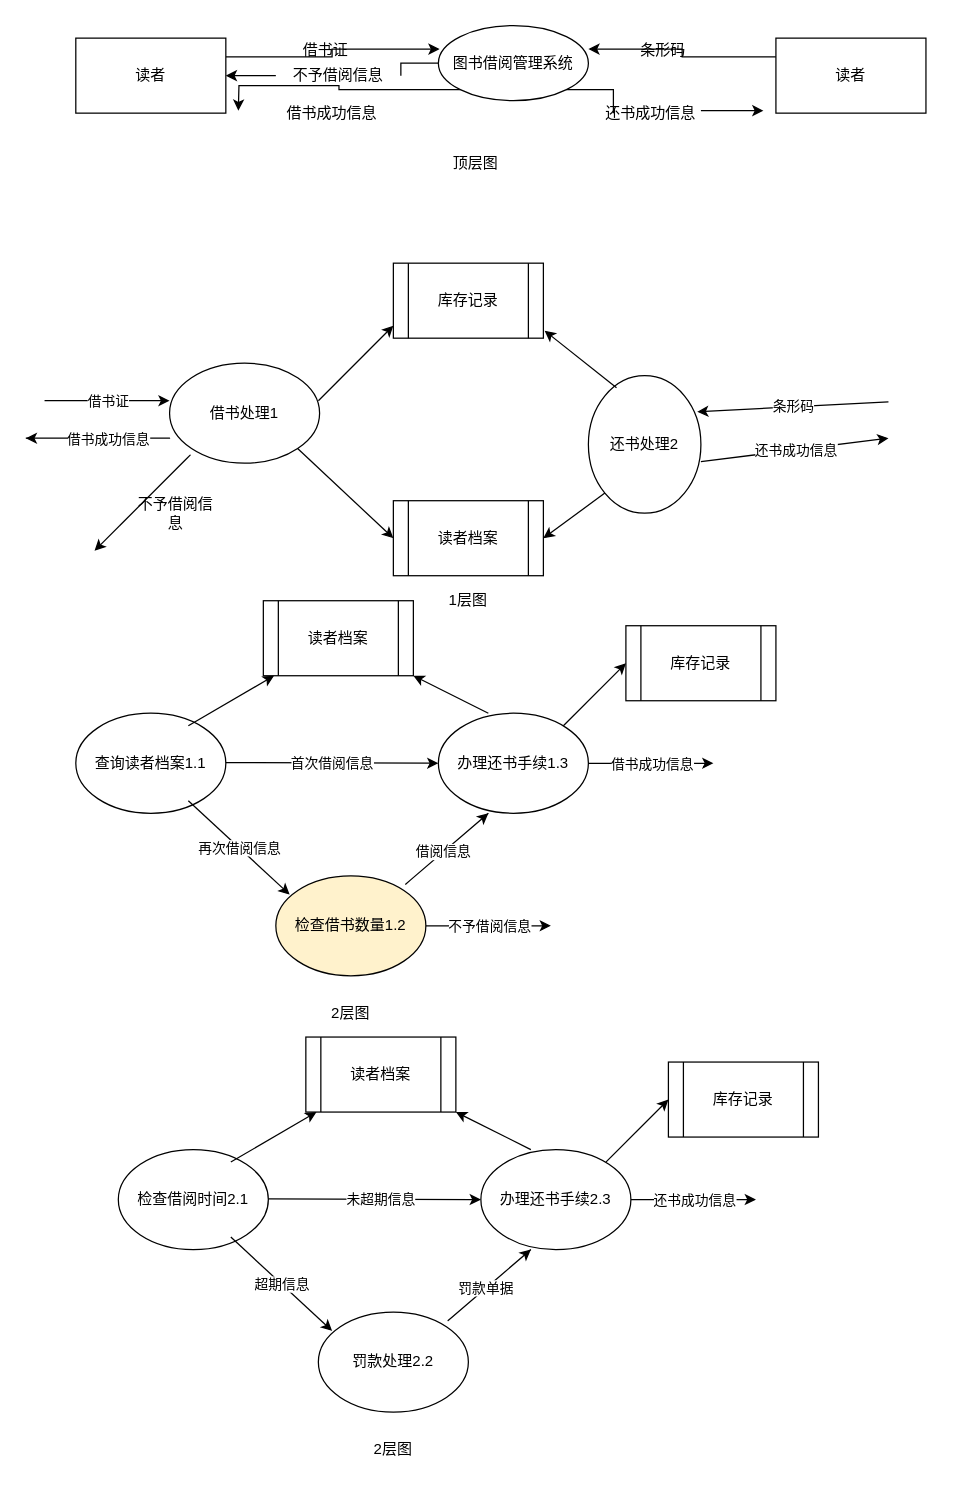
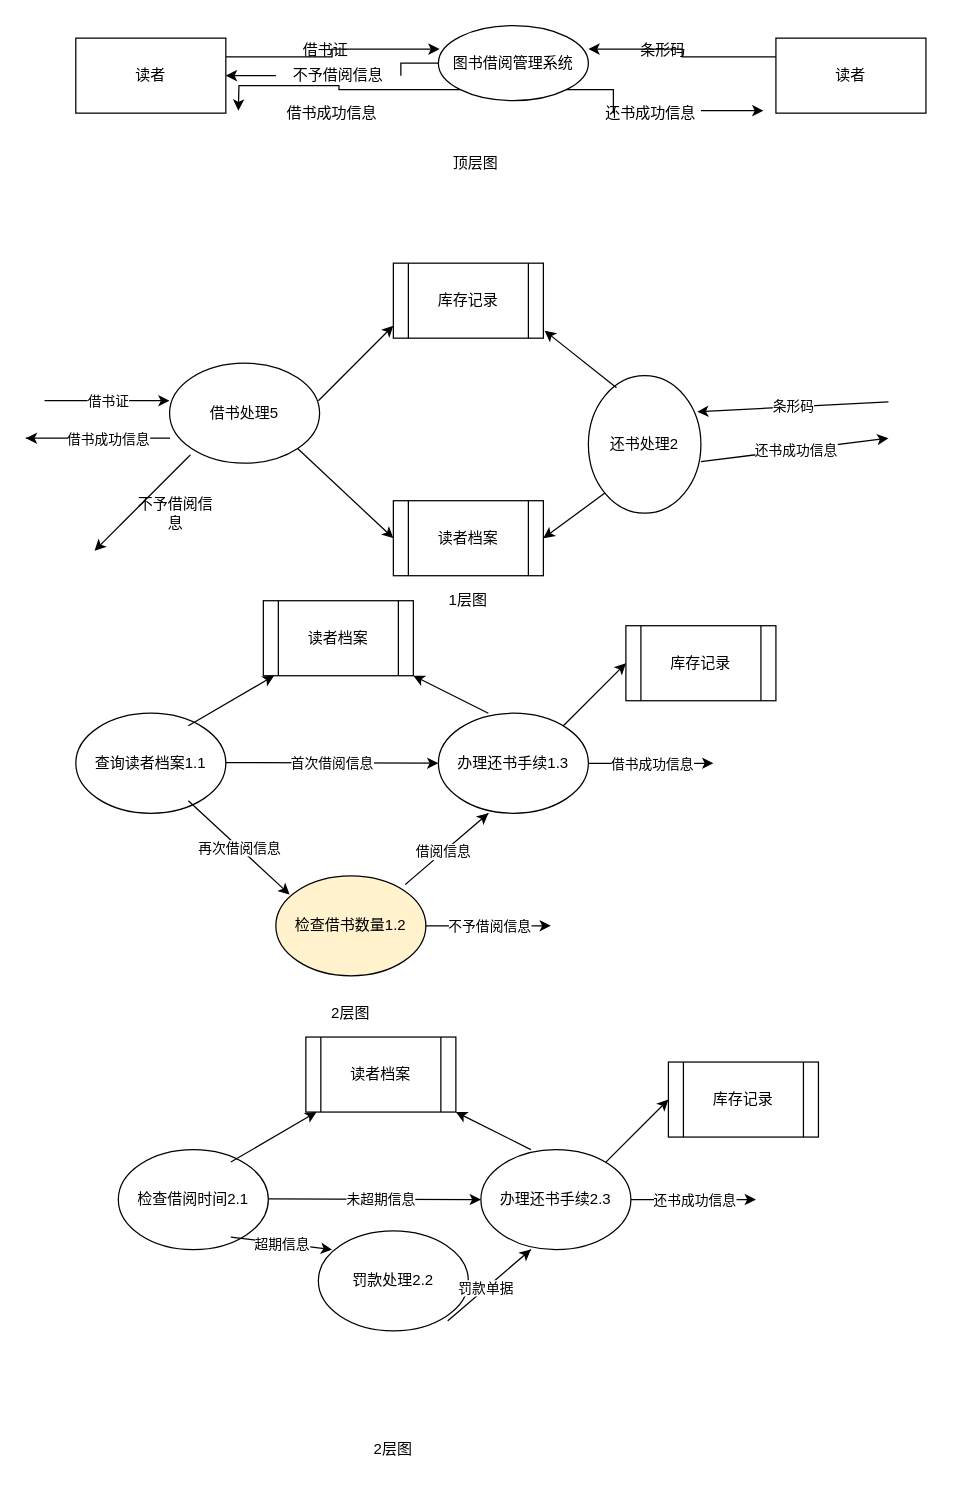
(244, 413) -> (244, 413)
(393, 1362) -> (393, 1281)
